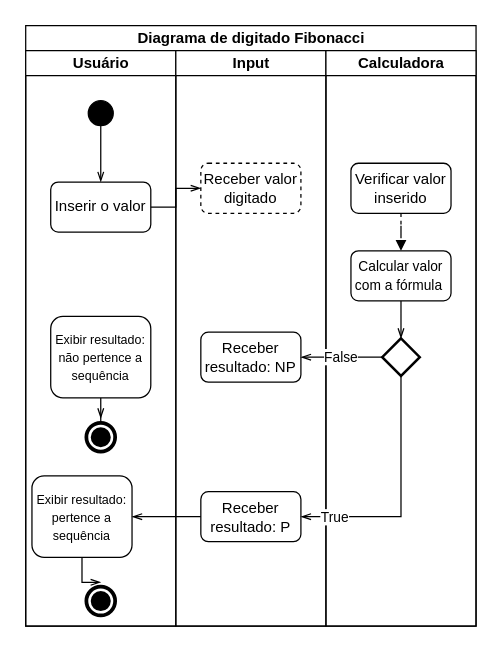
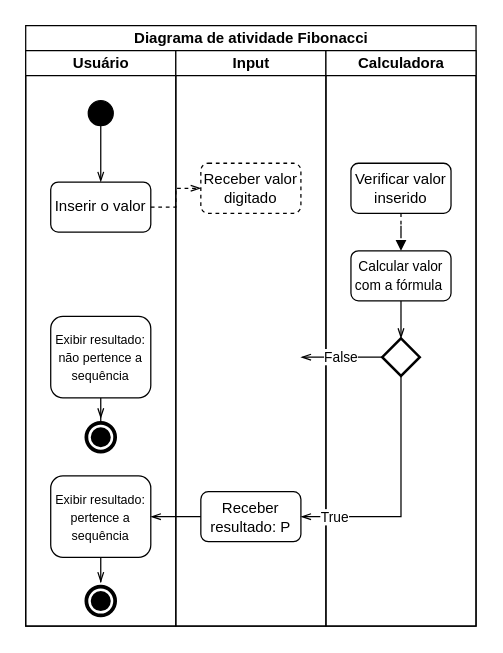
(251, 38) -> (251, 38)
(162, 207) -> (162, 207)
(251, 357) -> none
(82, 516) -> (101, 516)
